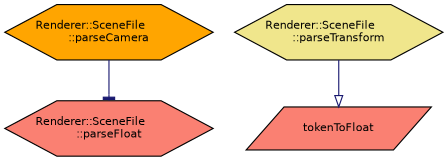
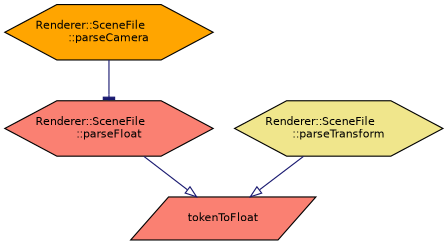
none -> (166, 173)
